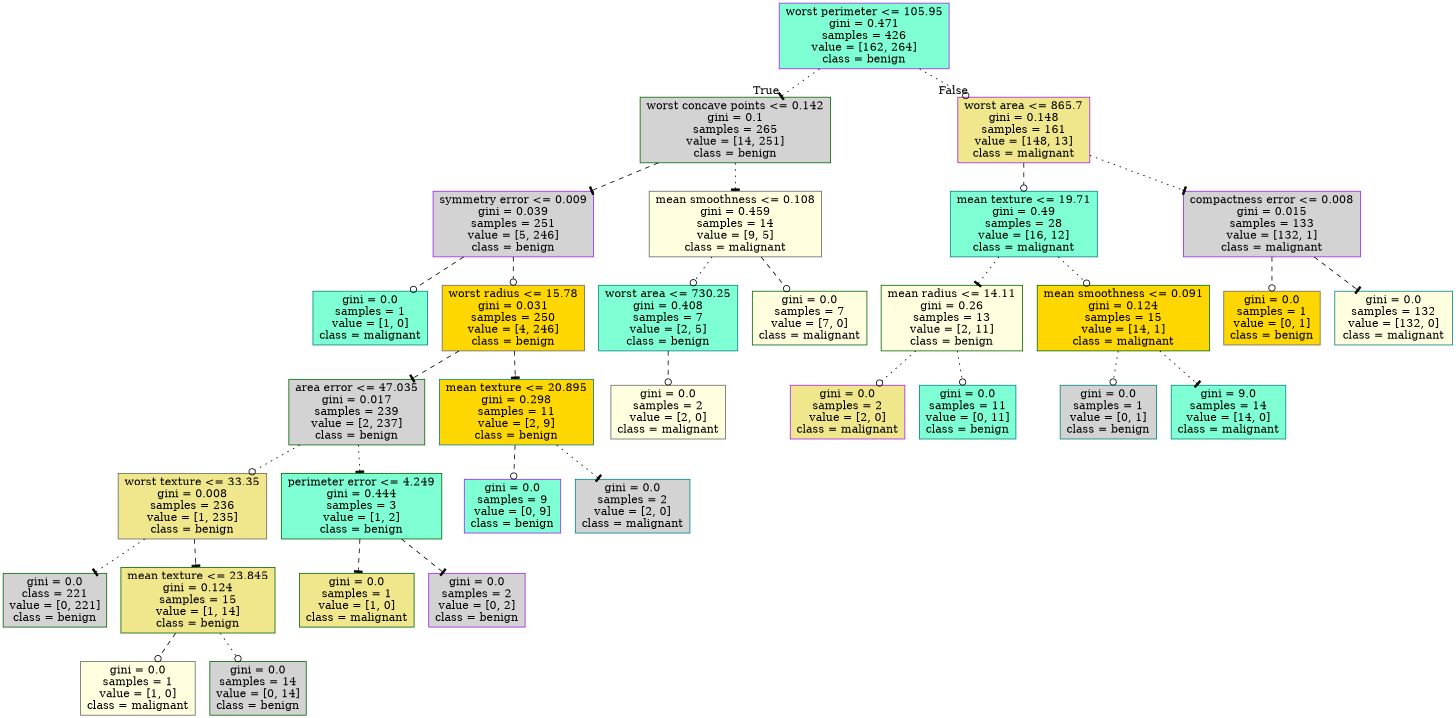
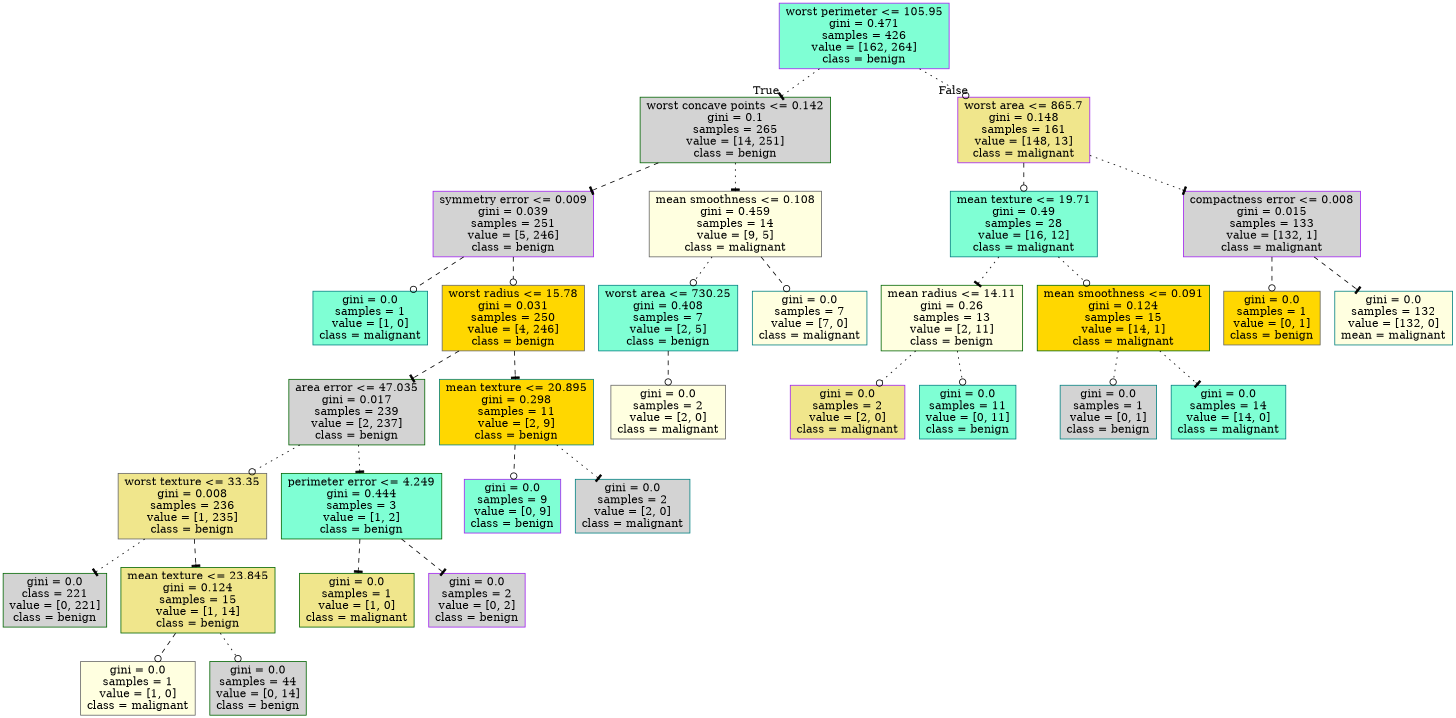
(810, 318) -> (810, 318)
(1394, 318) -> (1394, 318)
(1228, 412) -> (1228, 412)
(258, 688) -> (258, 688)
